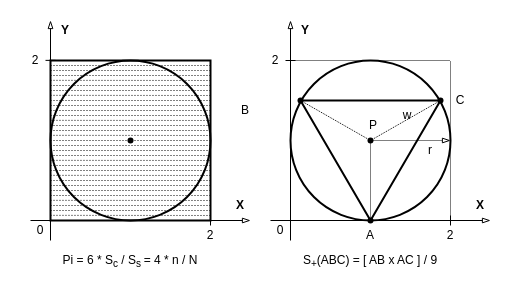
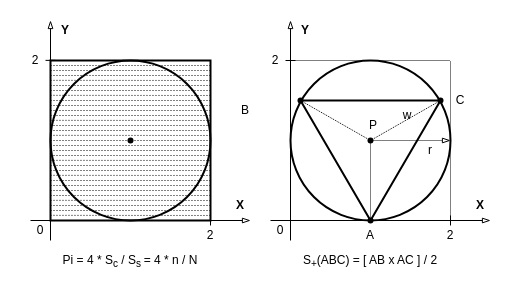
(131, 262) -> (131, 262)
(371, 262) -> (371, 262)
